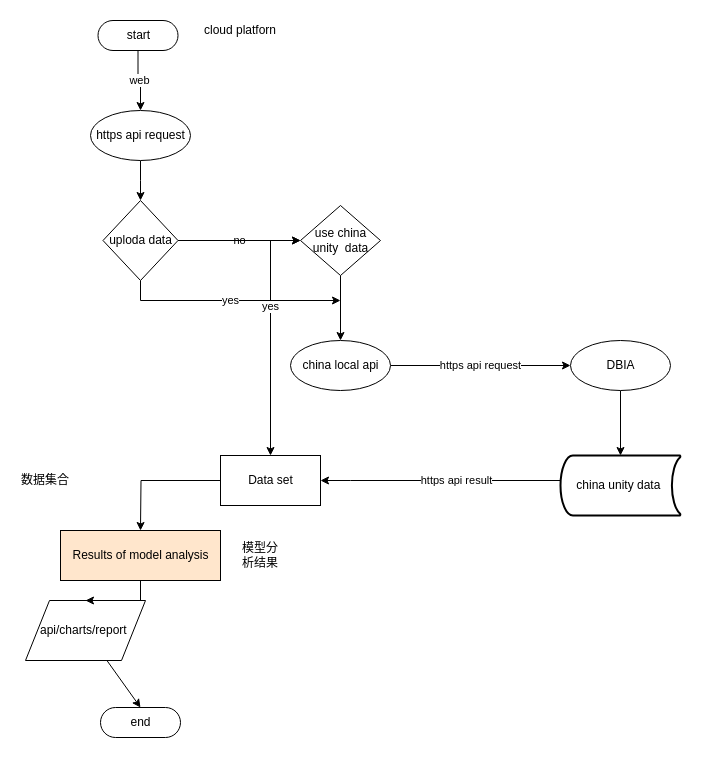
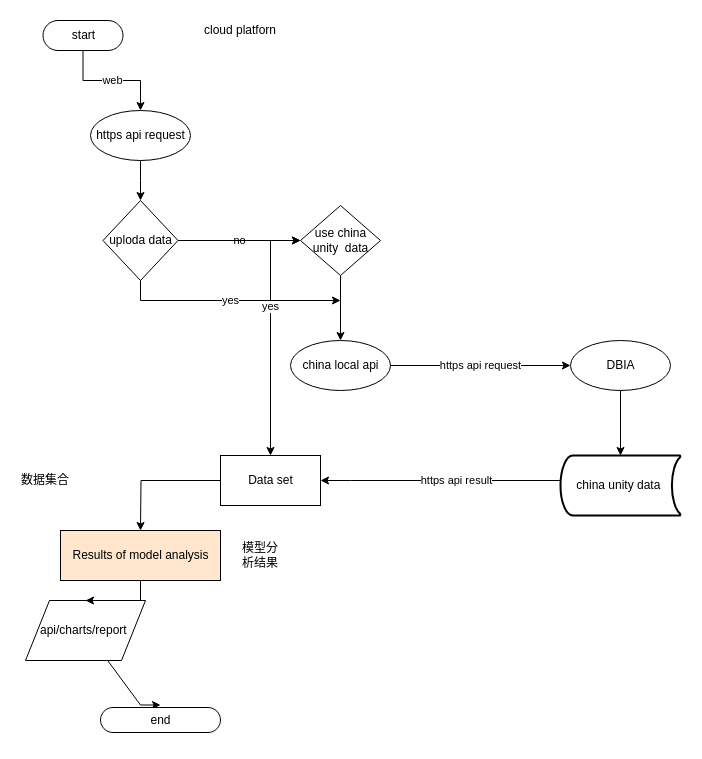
(138, 36) -> (83, 36)
(141, 723) -> (161, 720)
